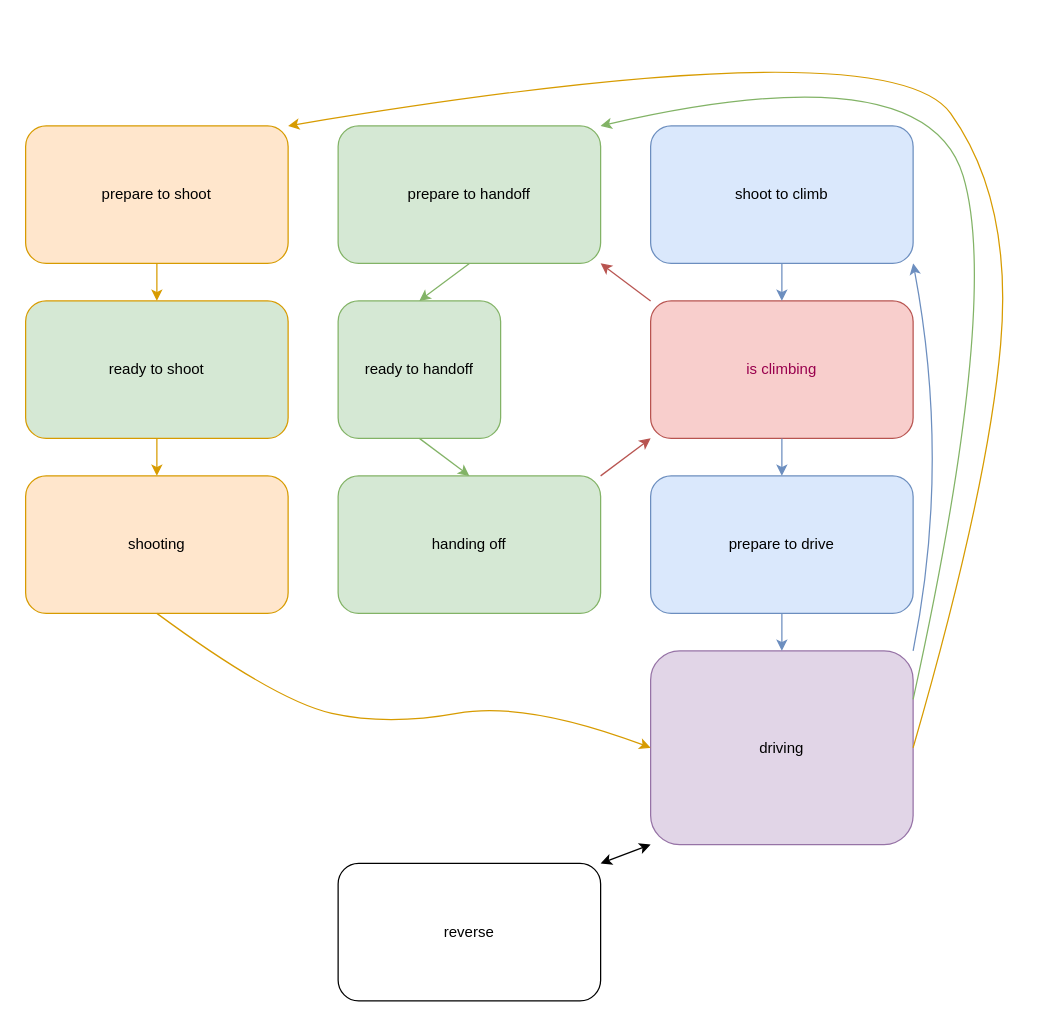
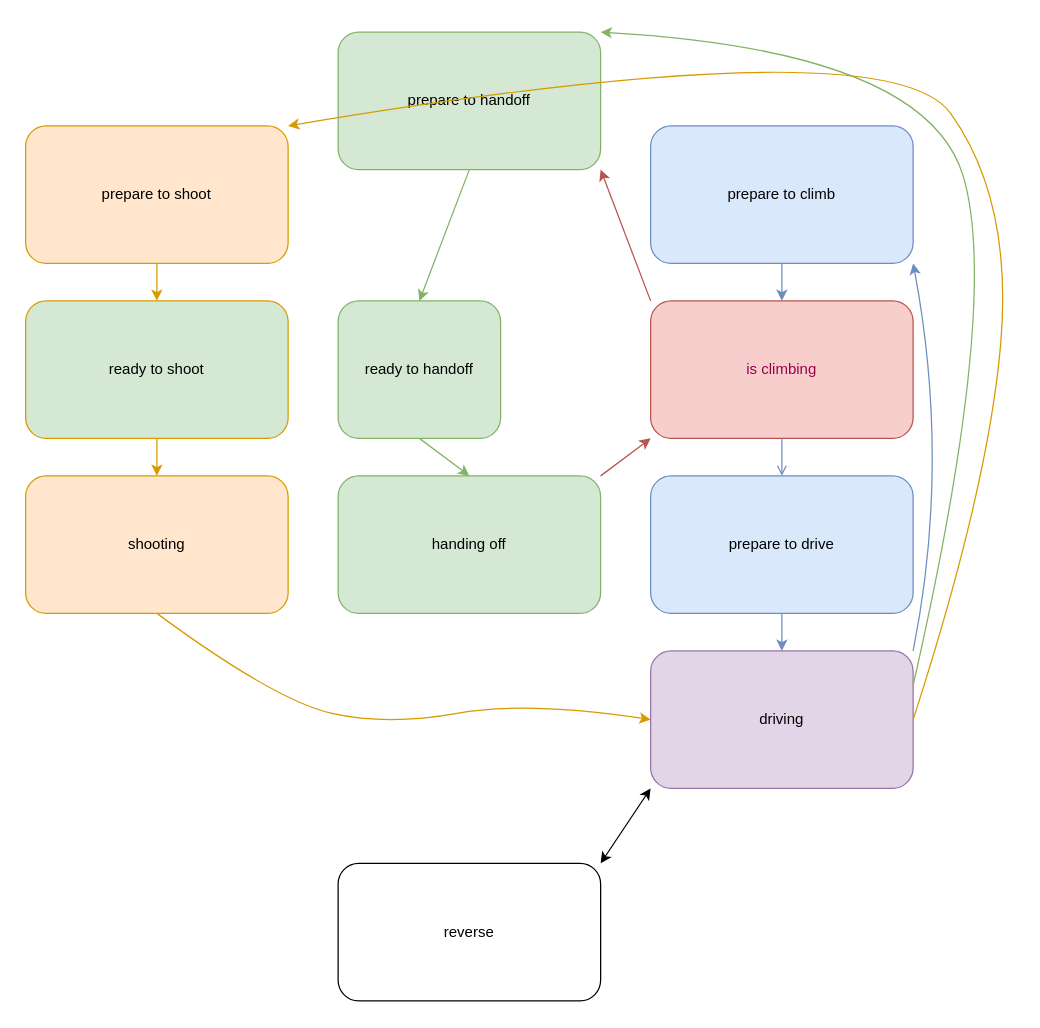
(469, 194) -> (469, 101)
(782, 194) -> (782, 194)
(782, 466) -> (782, 467)
(782, 748) -> (782, 719)
